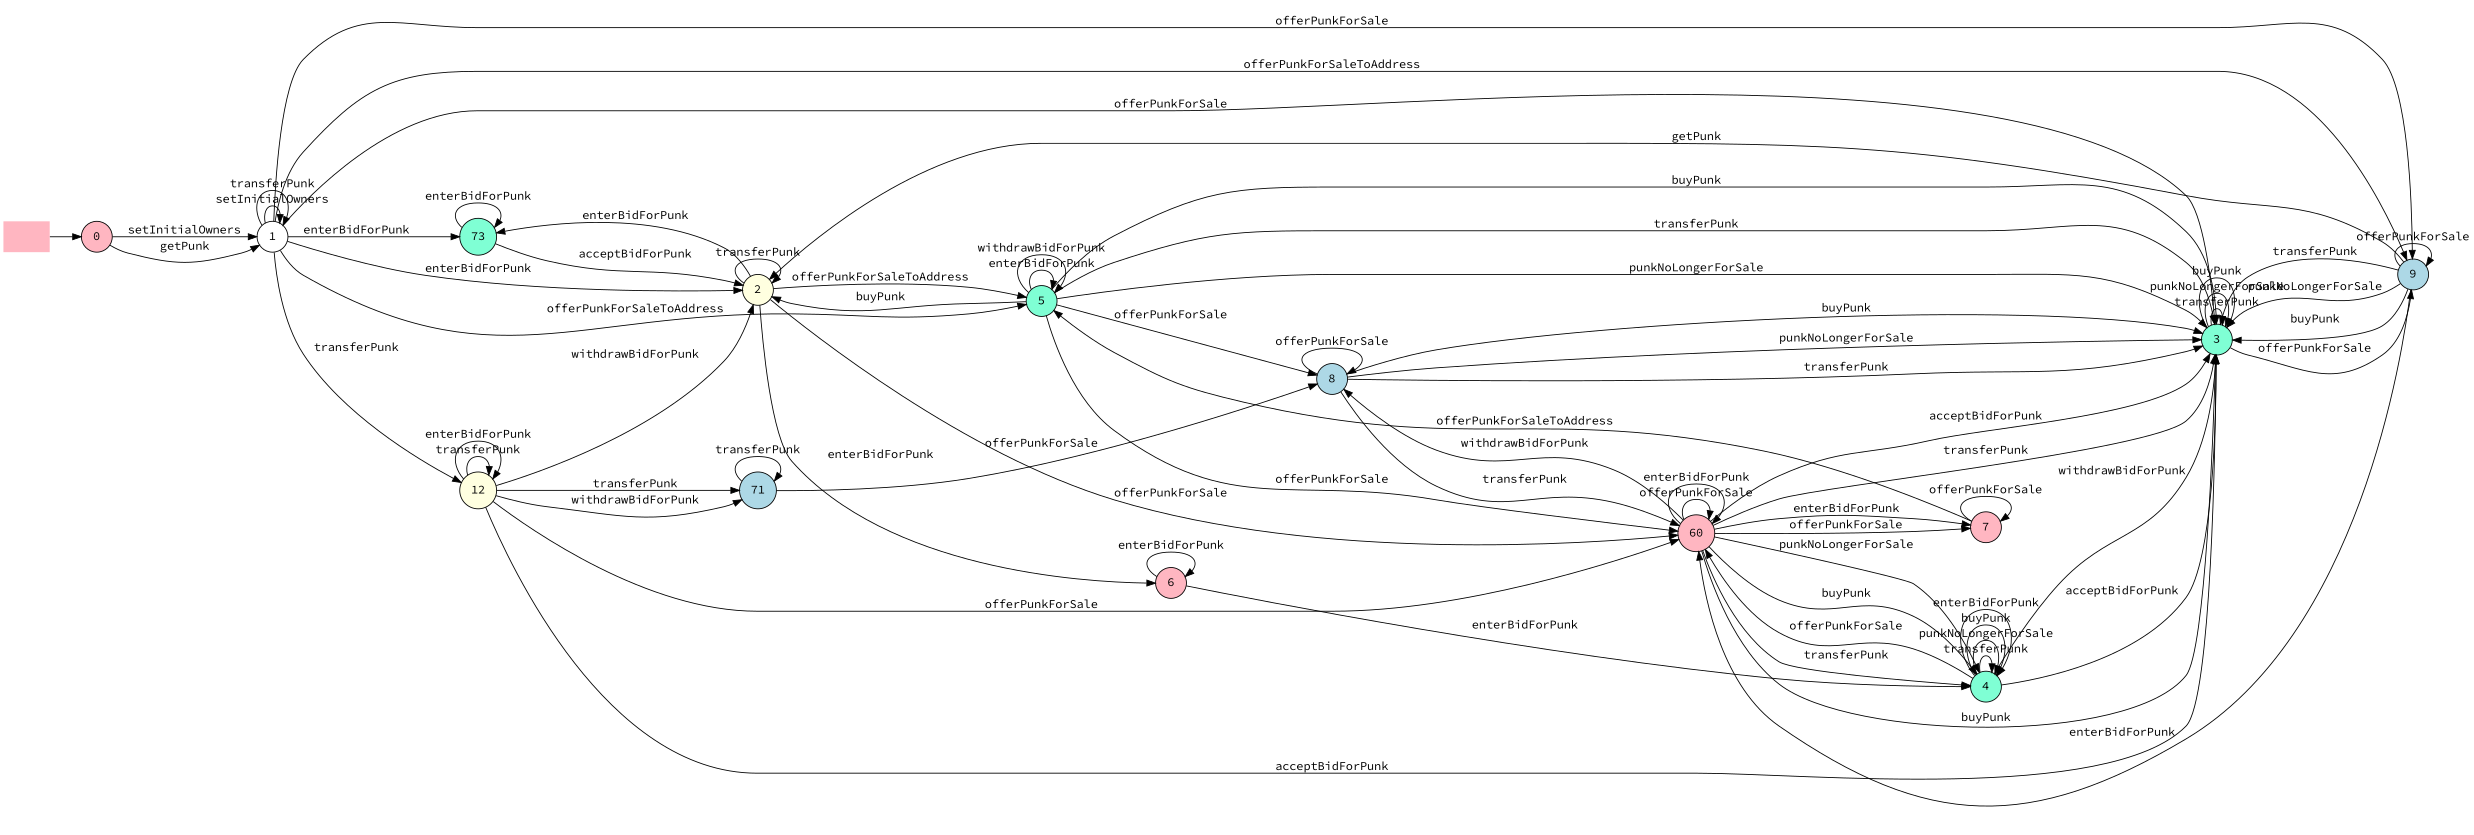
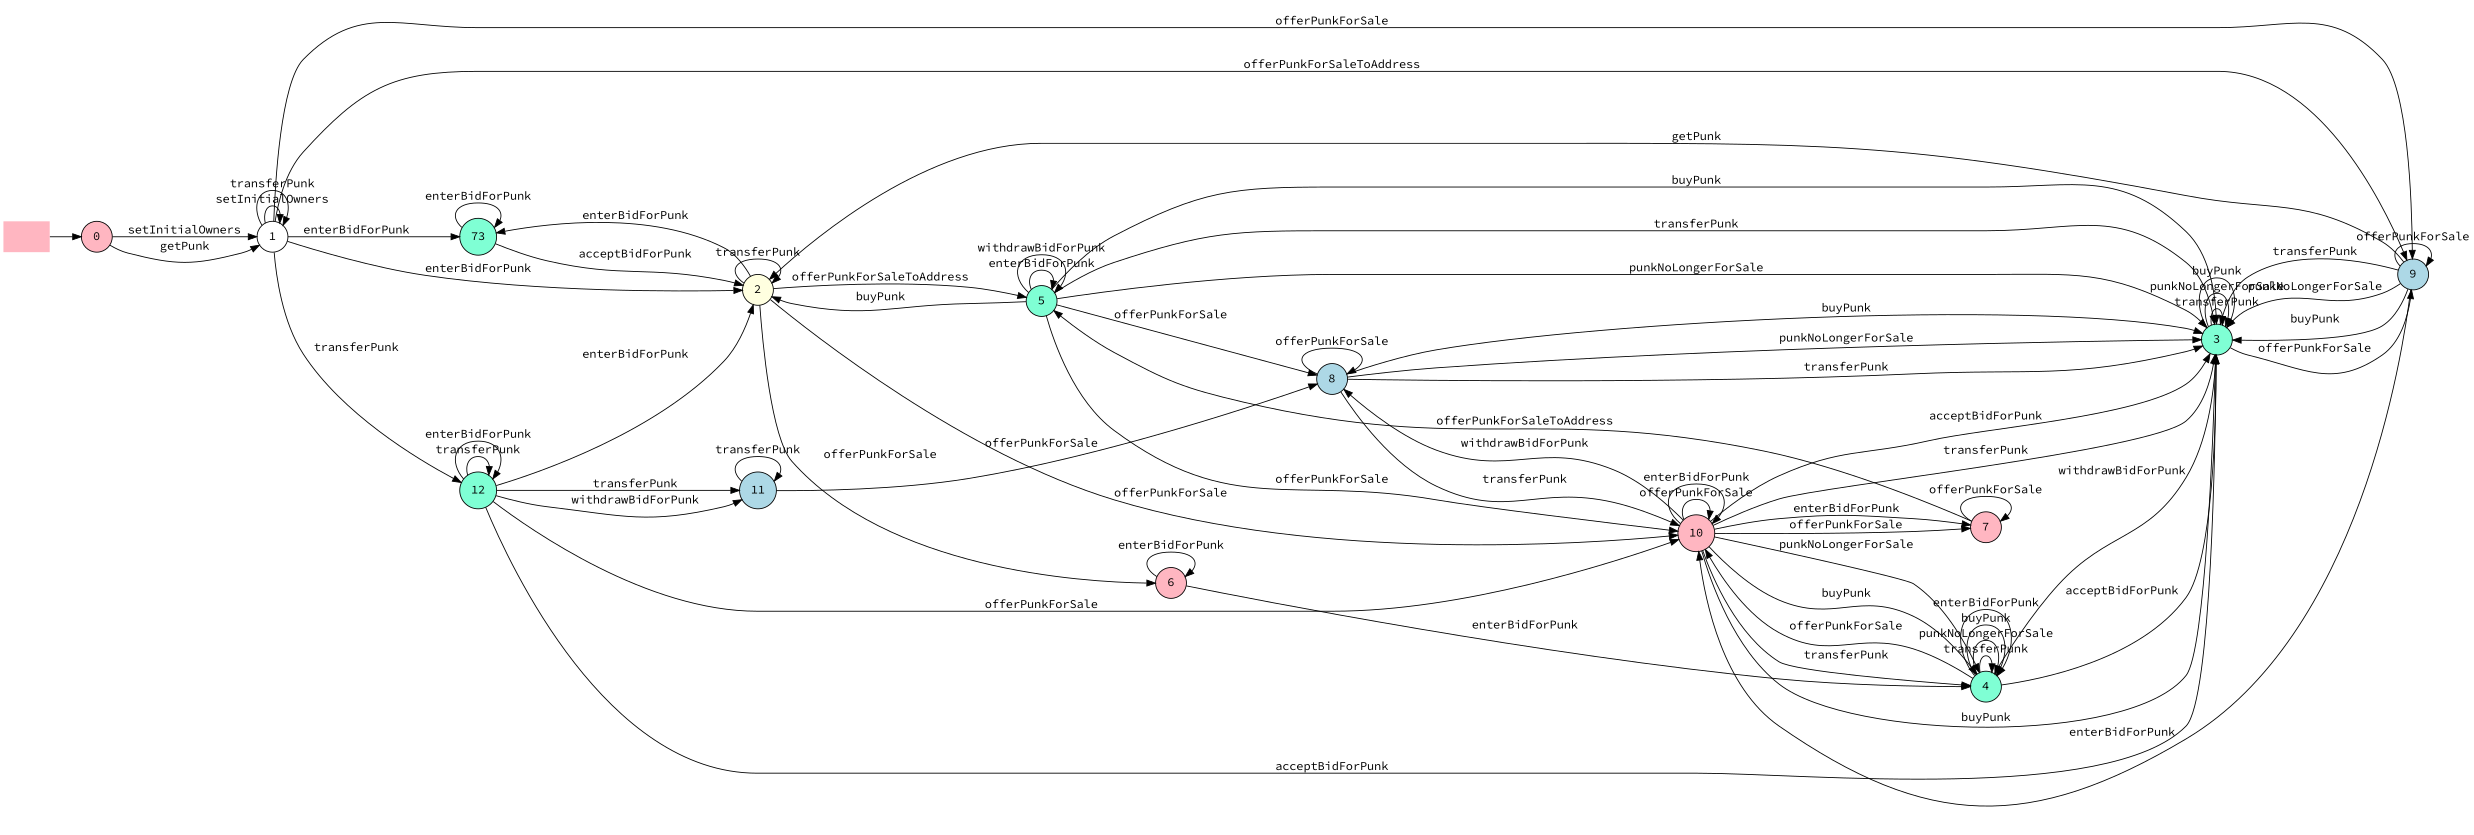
(1288, 107) -> none
(638, 324) -> none
(635, 355) -> (635, 355)
(881, 455) -> (881, 455)
(478, 490) -> (478, 490)
(758, 490) -> (758, 490)
(1696, 533) -> (1696, 533)
